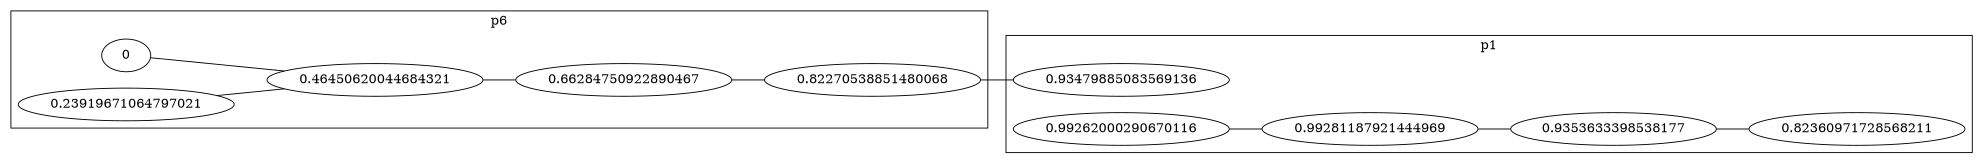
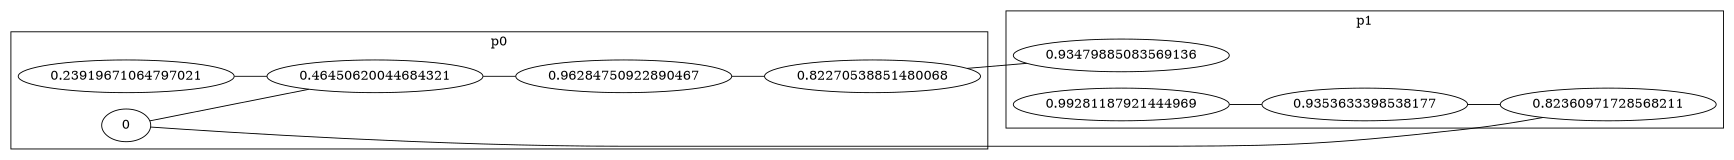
(499, 21) -> (499, 42)
(624, 80) -> (624, 76)
(1121, 129) -> none
none -> (1022, 146)
